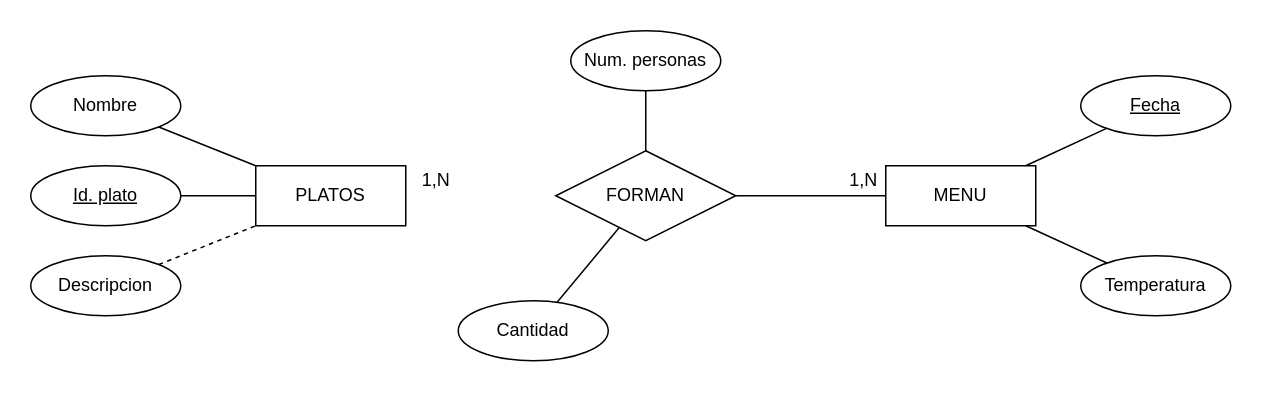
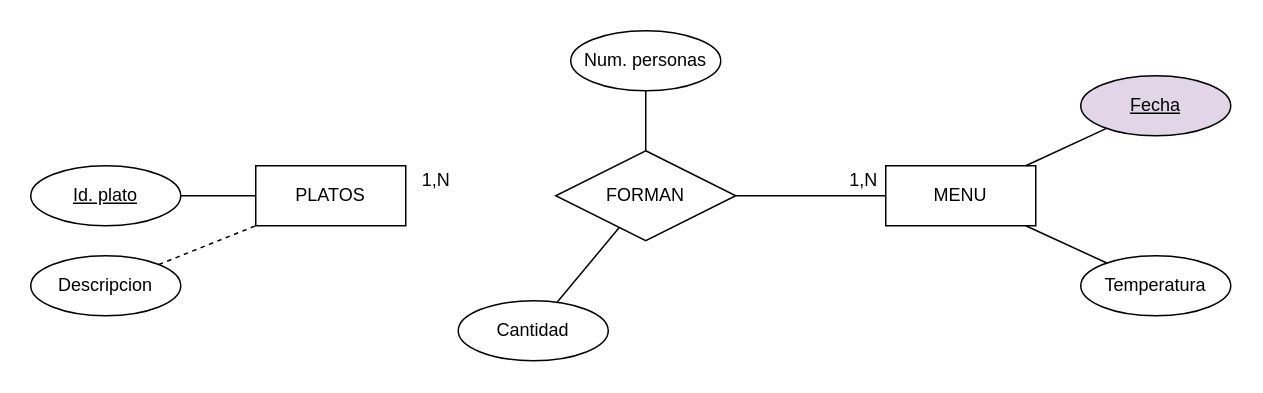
(106, 106) -> none
(1156, 106) -> (1156, 106)
(207, 146) -> none
